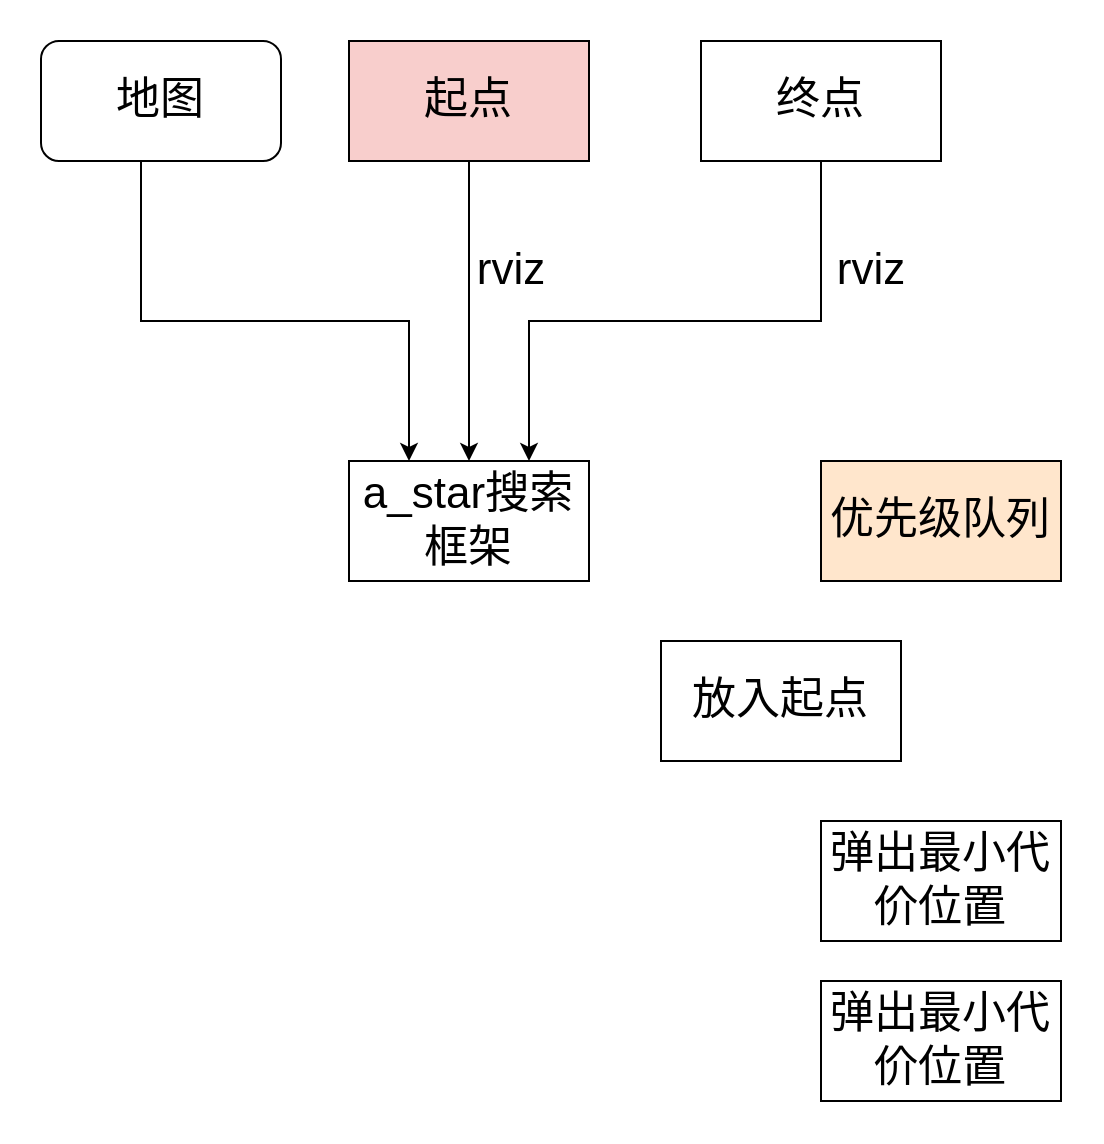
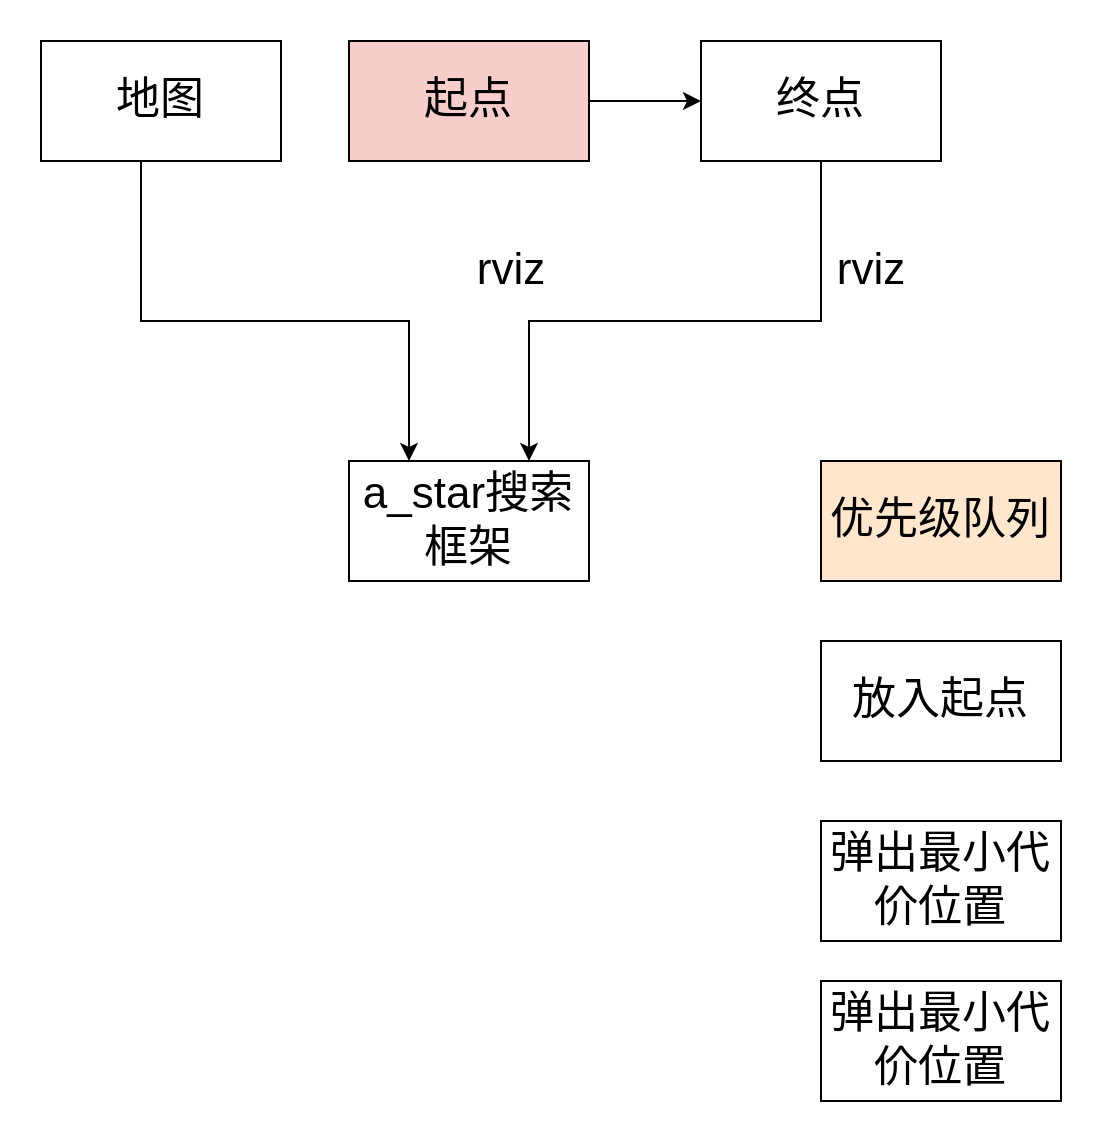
(161, 101) -> (161, 101)
(469, 304) -> (638, 101)
(781, 701) -> (941, 701)
